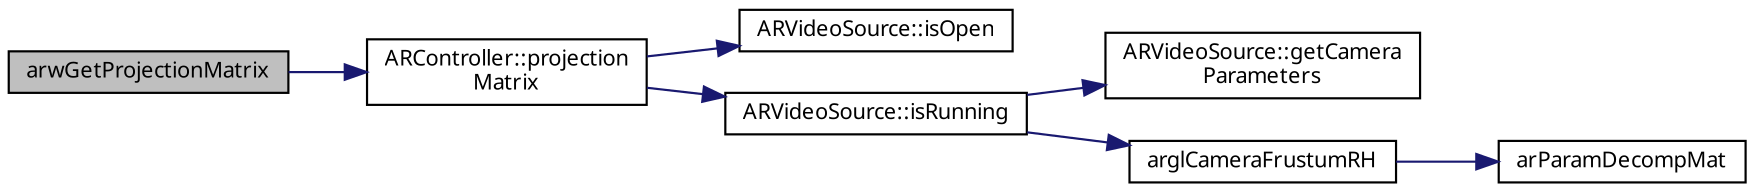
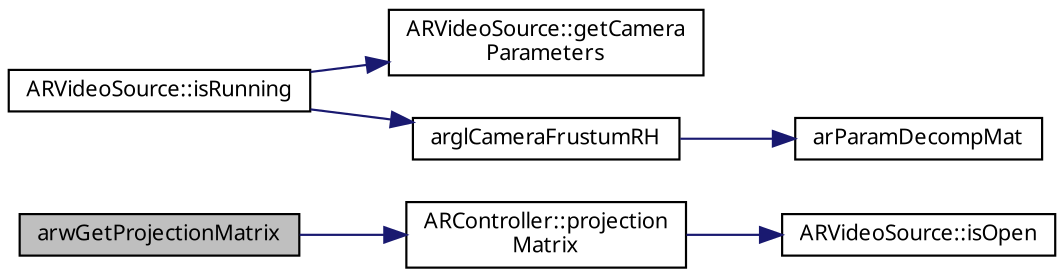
(675, 91) -> none
